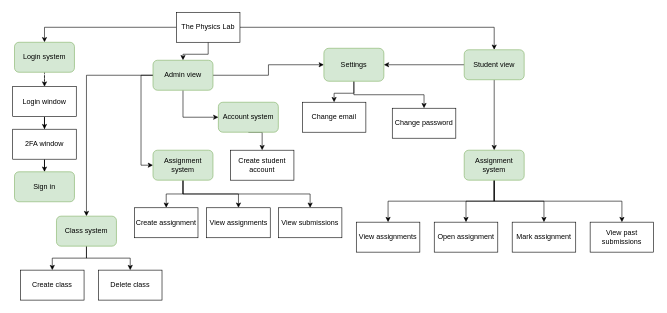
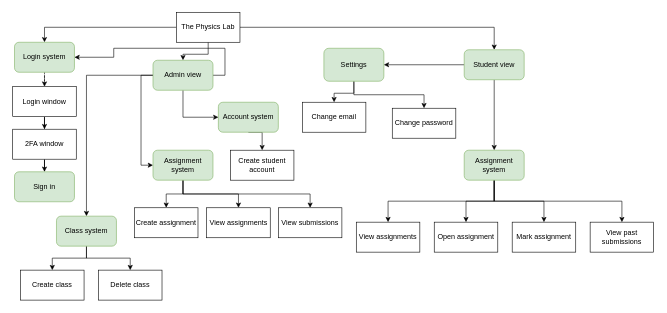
(268, 70) -> (113, 50)
